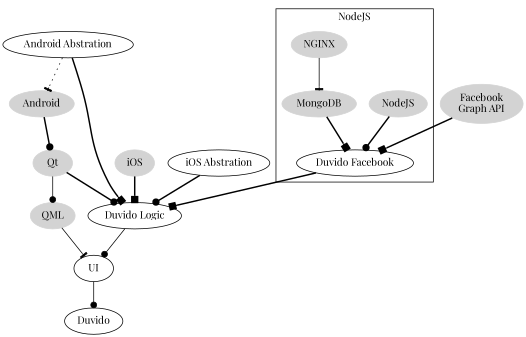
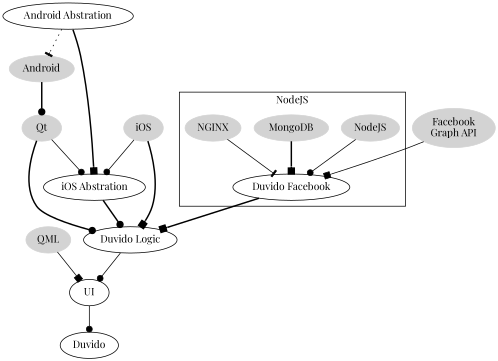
(319, 72) -> (250, 156)
(91, 129) -> (87, 97)
(379, 131) -> (334, 155)
(419, 133) -> (378, 159)
none -> (121, 155)
(53, 187) -> (65, 155)
(72, 241) -> (67, 263)
